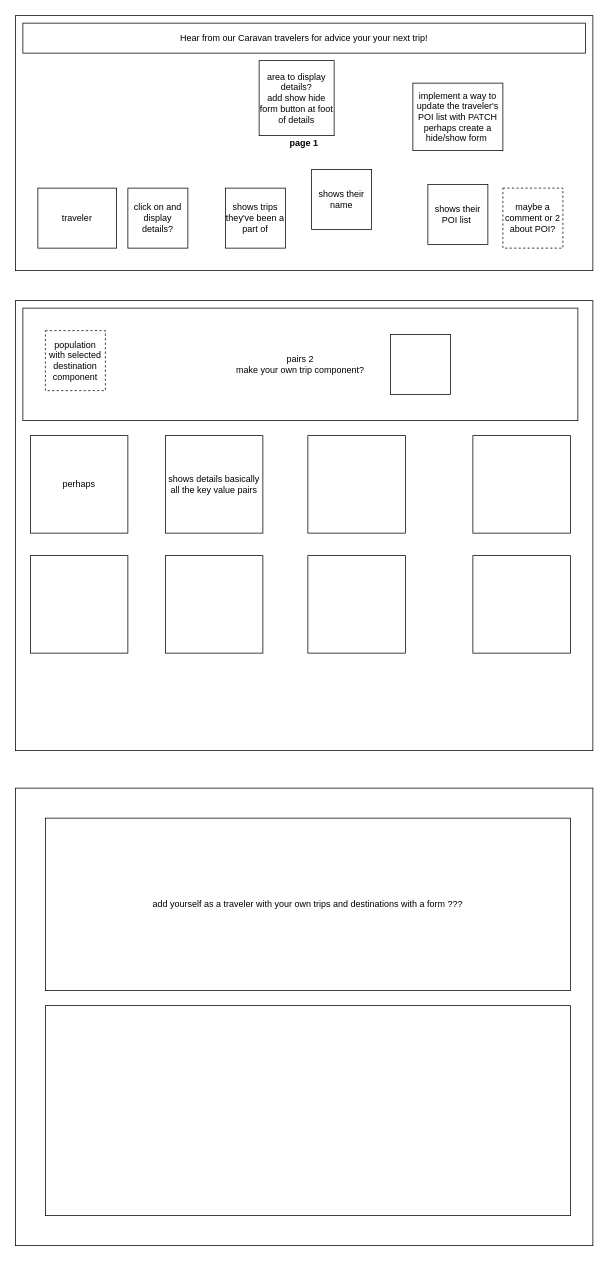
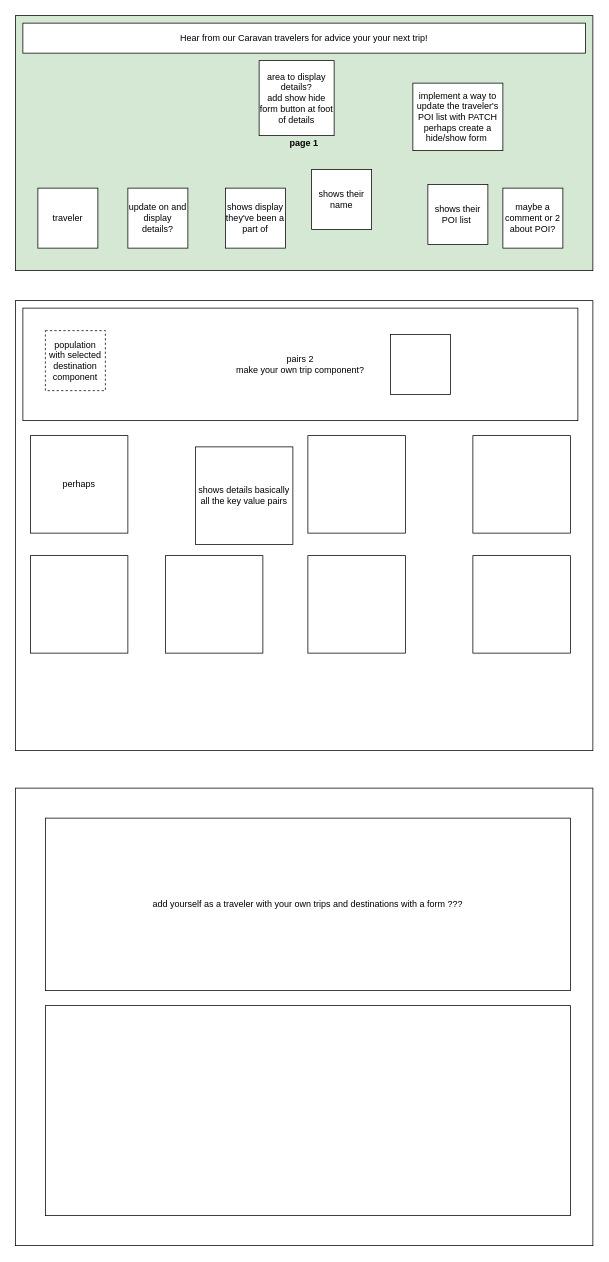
(304, 143) -> (304, 143)
(77, 218) -> (68, 218)
(158, 218) -> (158, 218)
(255, 218) -> (255, 218)
(533, 218) -> (533, 218)
(214, 484) -> (244, 495)
